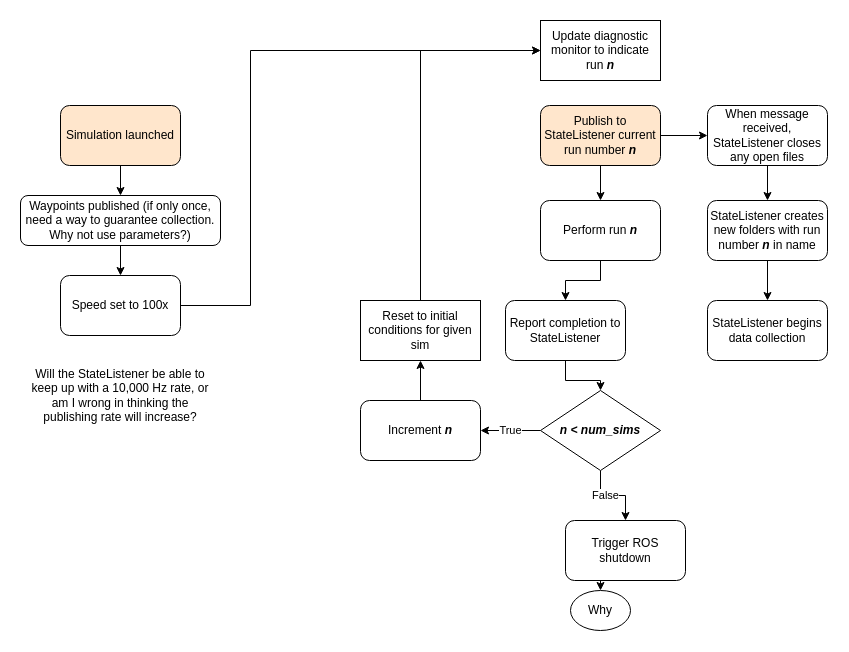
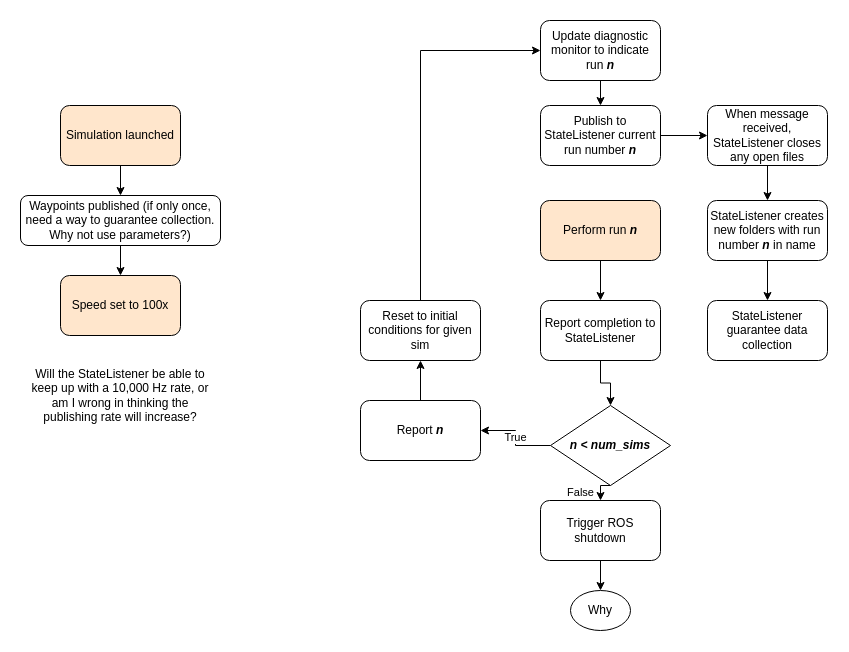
(601, 51) -> (601, 51)
(421, 53) -> (421, 53)
none -> (601, 90)
(251, 130) -> none
(601, 136) -> (601, 136)
(601, 180) -> none
(601, 231) -> (601, 231)
(121, 306) -> (121, 306)
(421, 331) -> (421, 331)
(566, 331) -> (601, 331)
(768, 331) -> (768, 331)
(421, 431) -> (421, 431)
(601, 431) -> (611, 446)
(626, 551) -> (601, 531)
